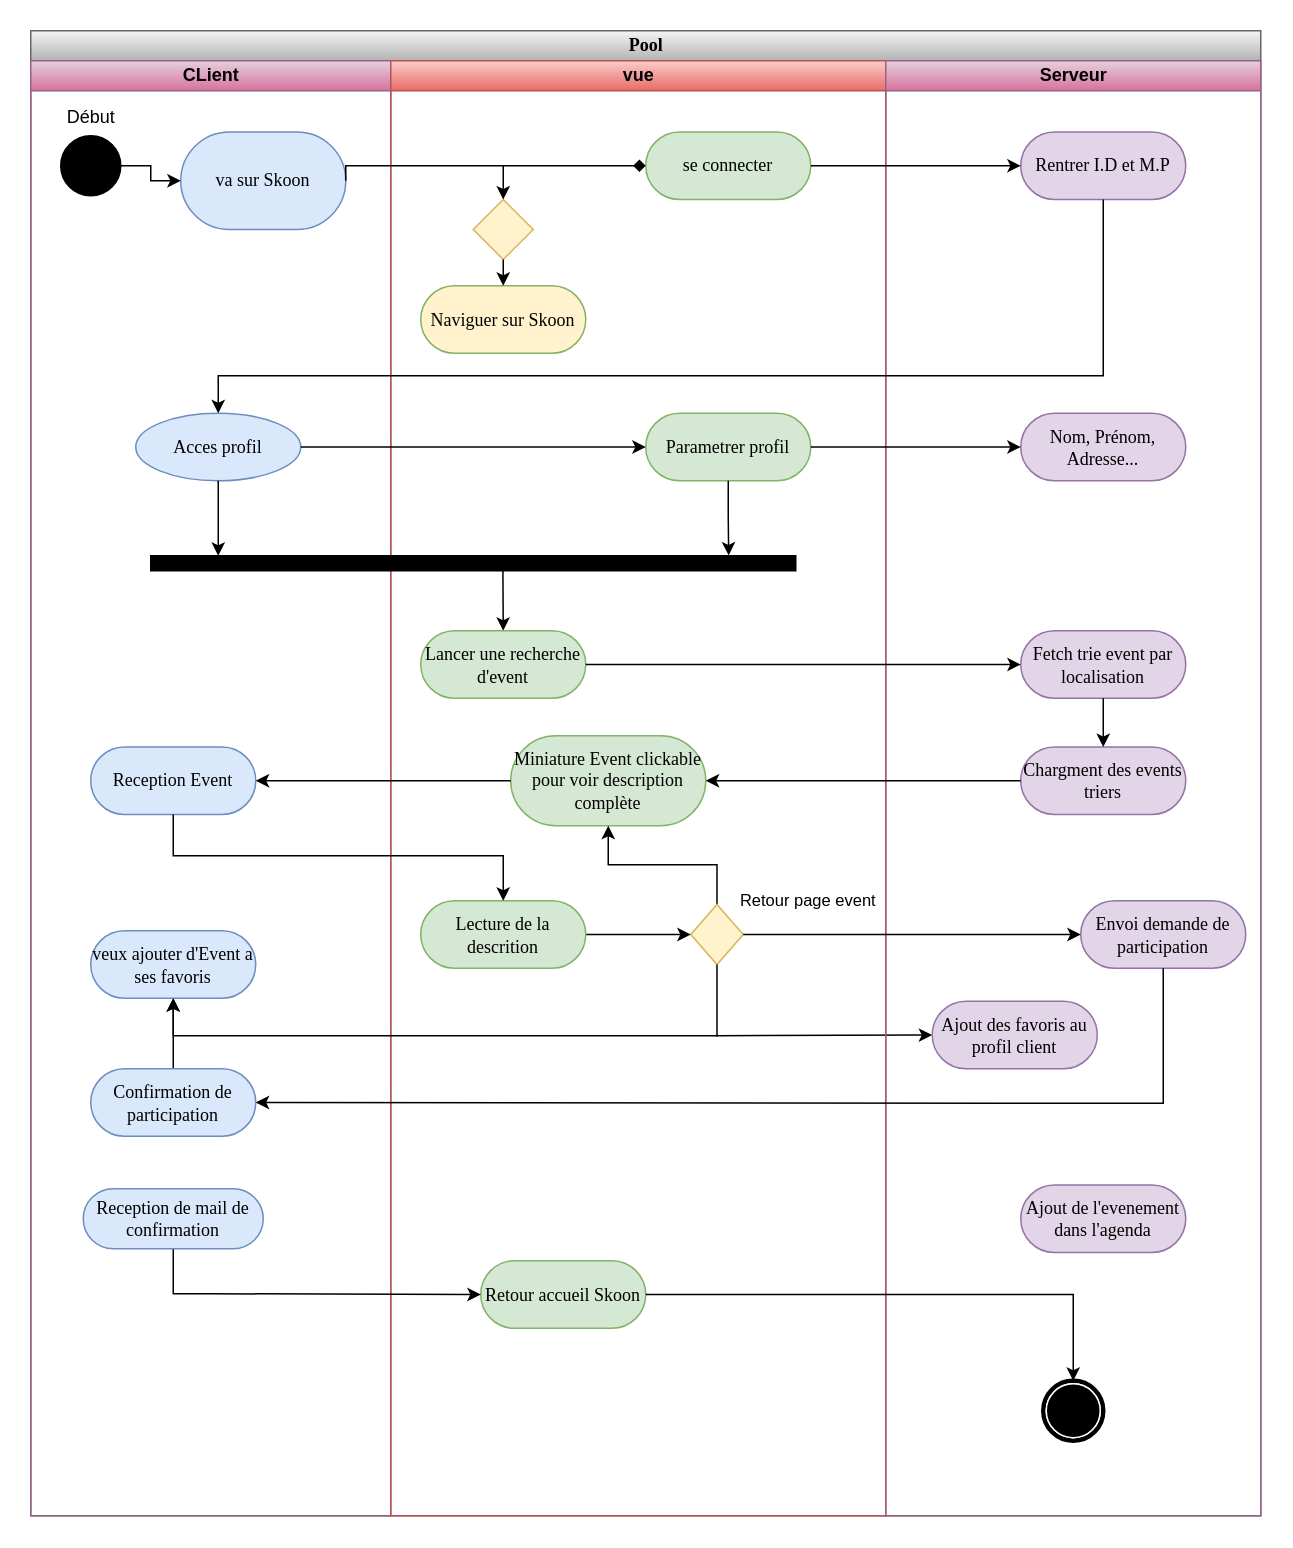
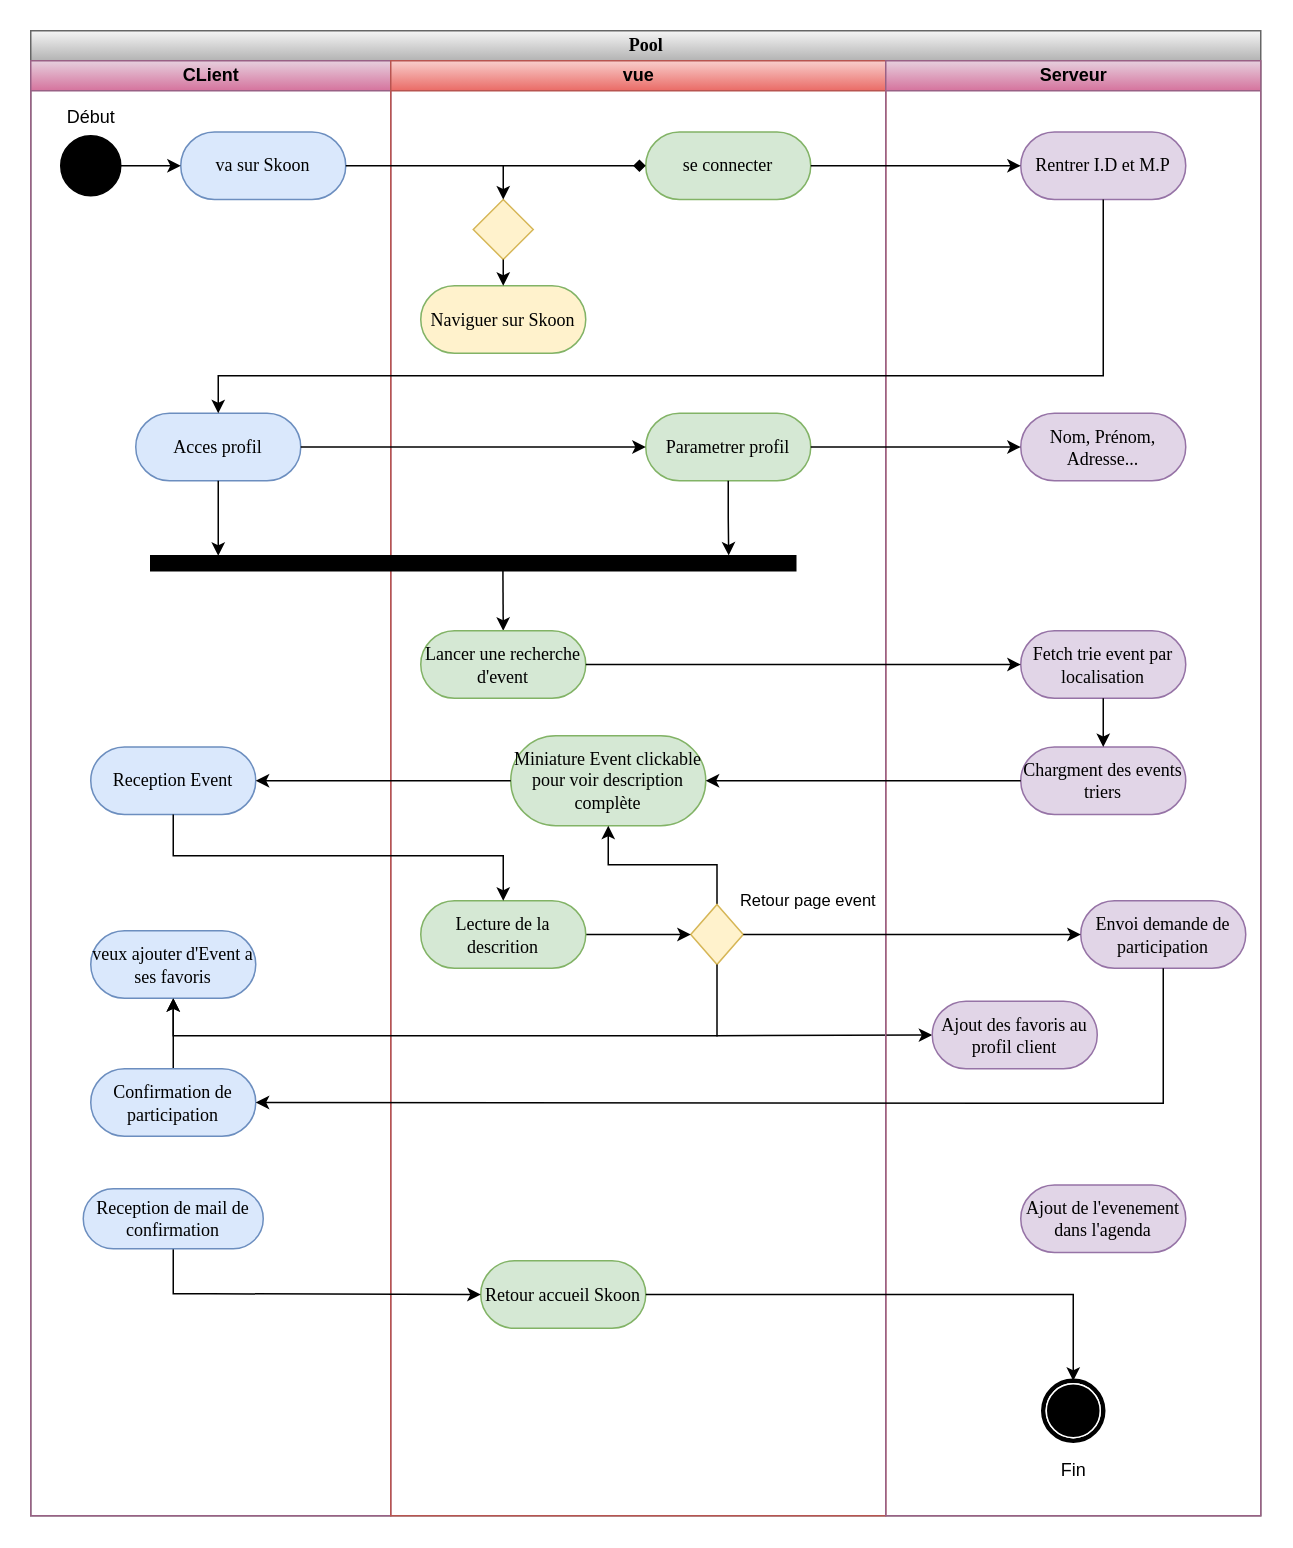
(263, 181) -> (263, 166)
(218, 447) -> (218, 447)
none -> (1073, 1471)
